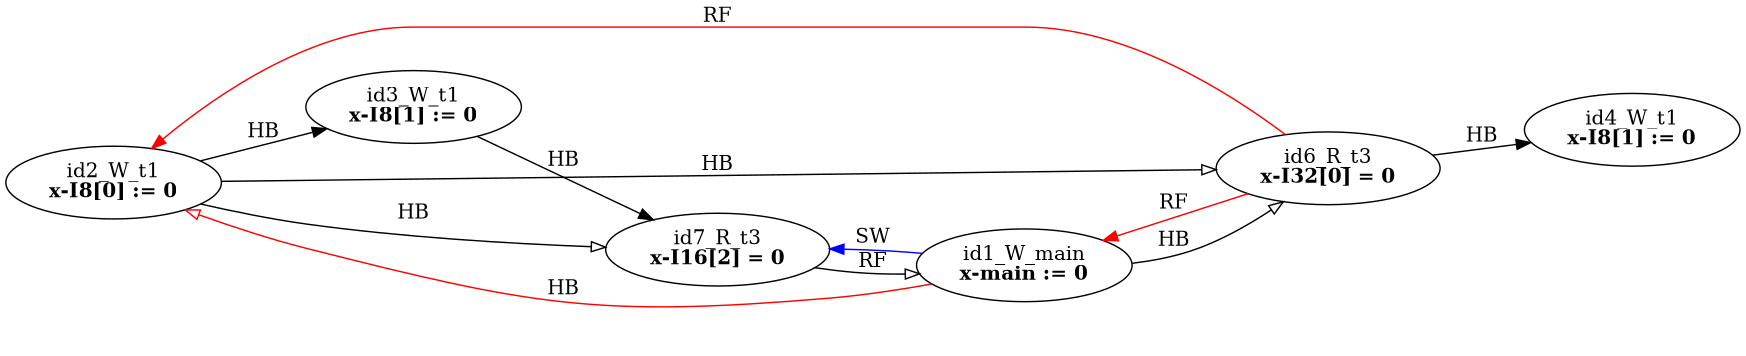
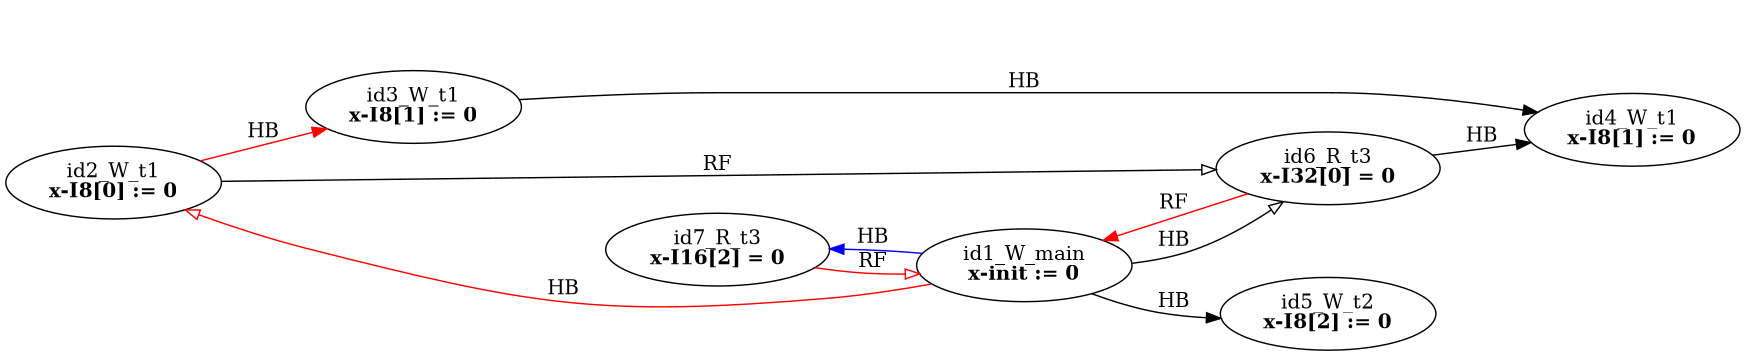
(722, 27) -> none
(257, 147) -> (257, 147)
(718, 165) -> (718, 165)
(542, 167) -> (1022, 93)
(395, 234) -> none
(873, 237) -> (873, 237)
(860, 273) -> (860, 273)
(1024, 274) -> (1024, 274)
none -> (1328, 314)
